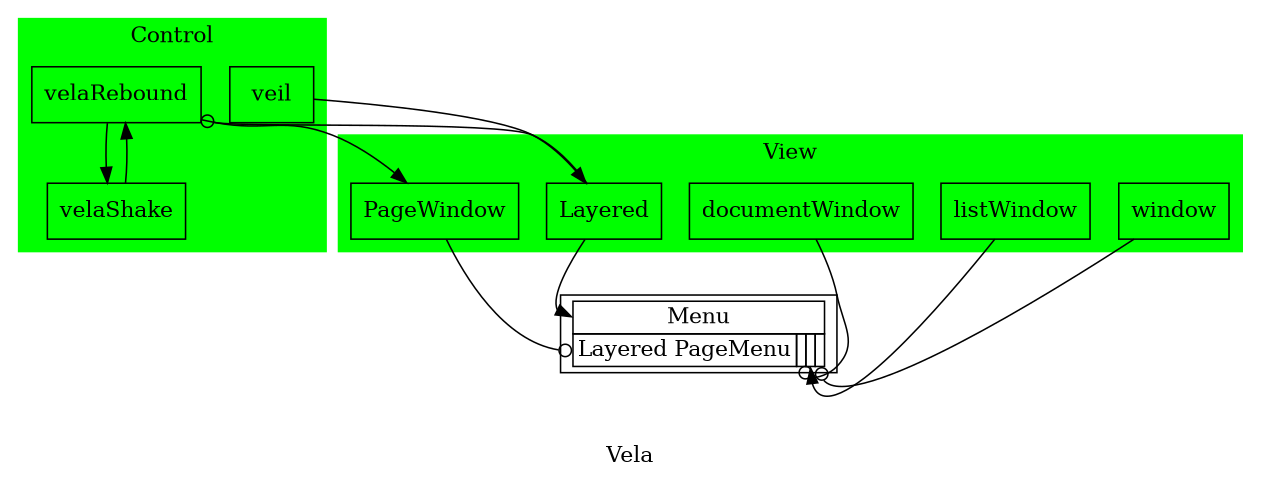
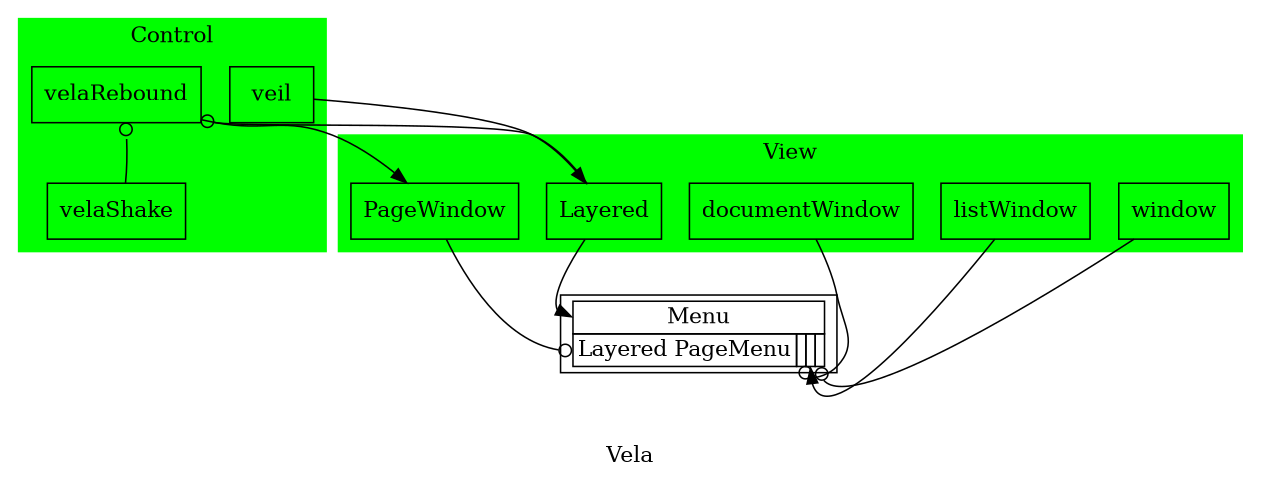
(106, 145) -> none
(127, 161) -> (127, 161)
